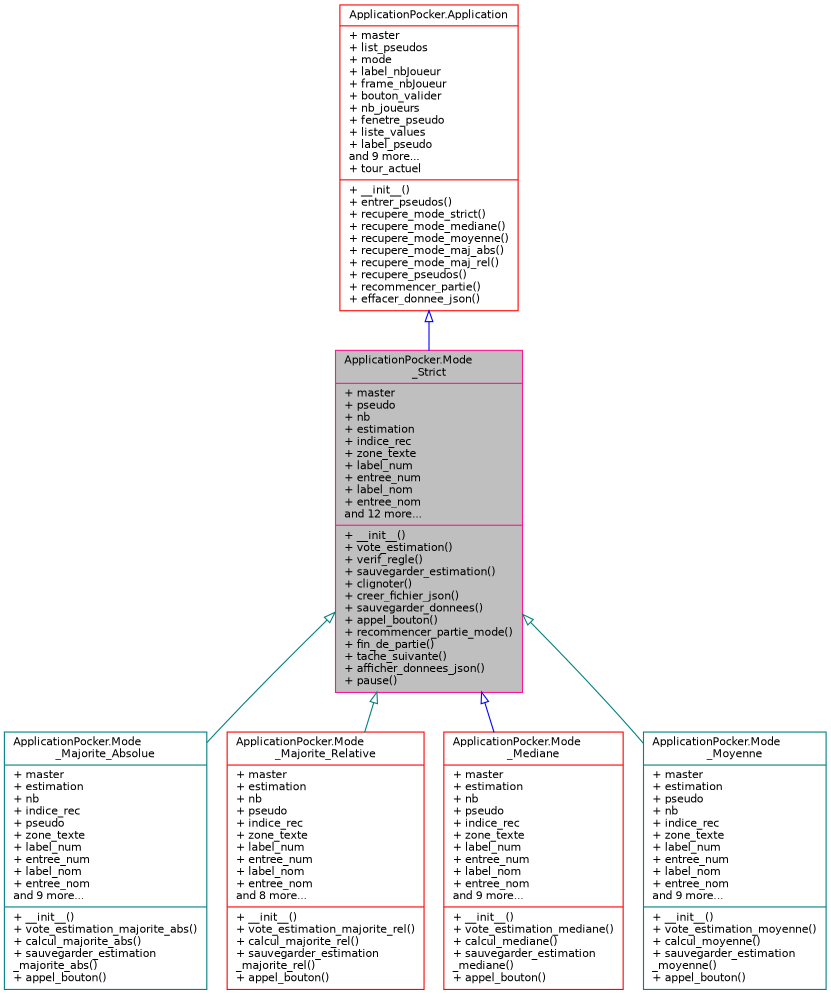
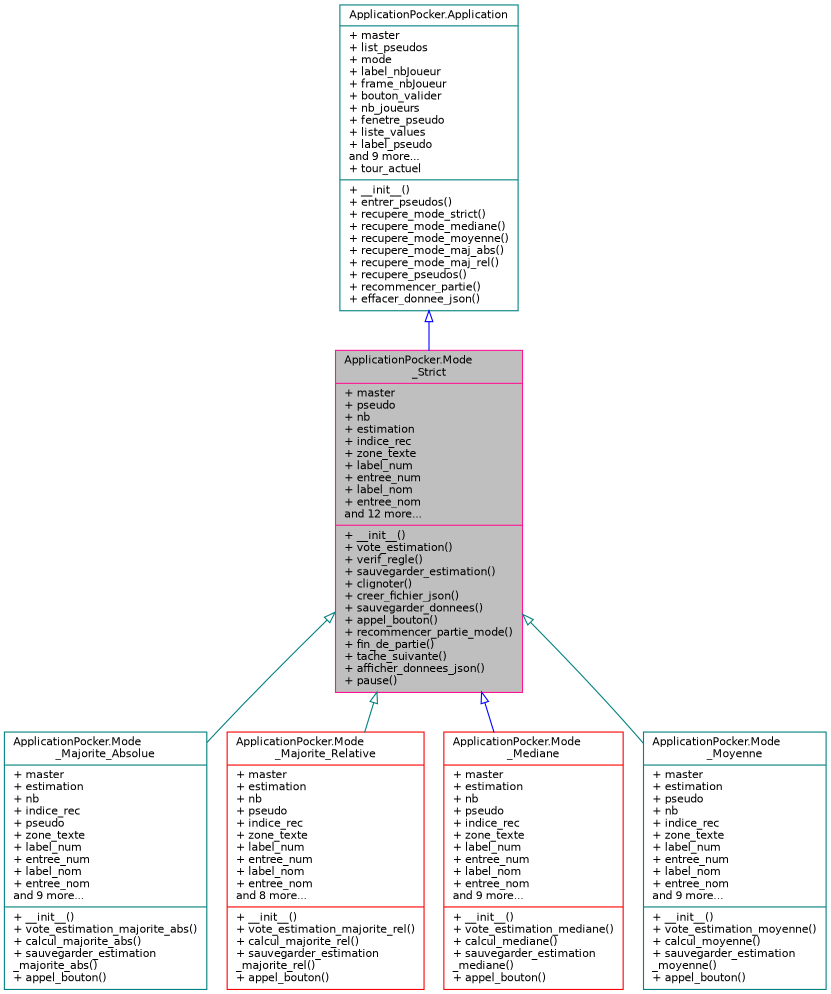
(429, 158) -> (429, 158)
